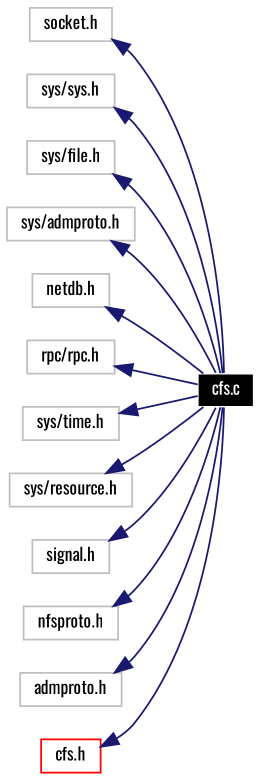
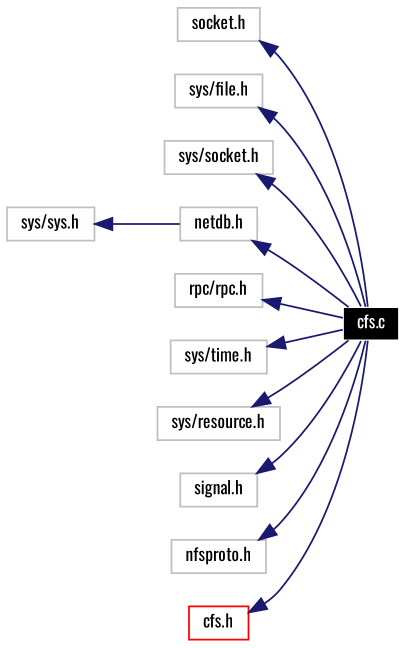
(71, 224) -> (219, 158)
(194, 239) -> (146, 224)
(71, 690) -> none
